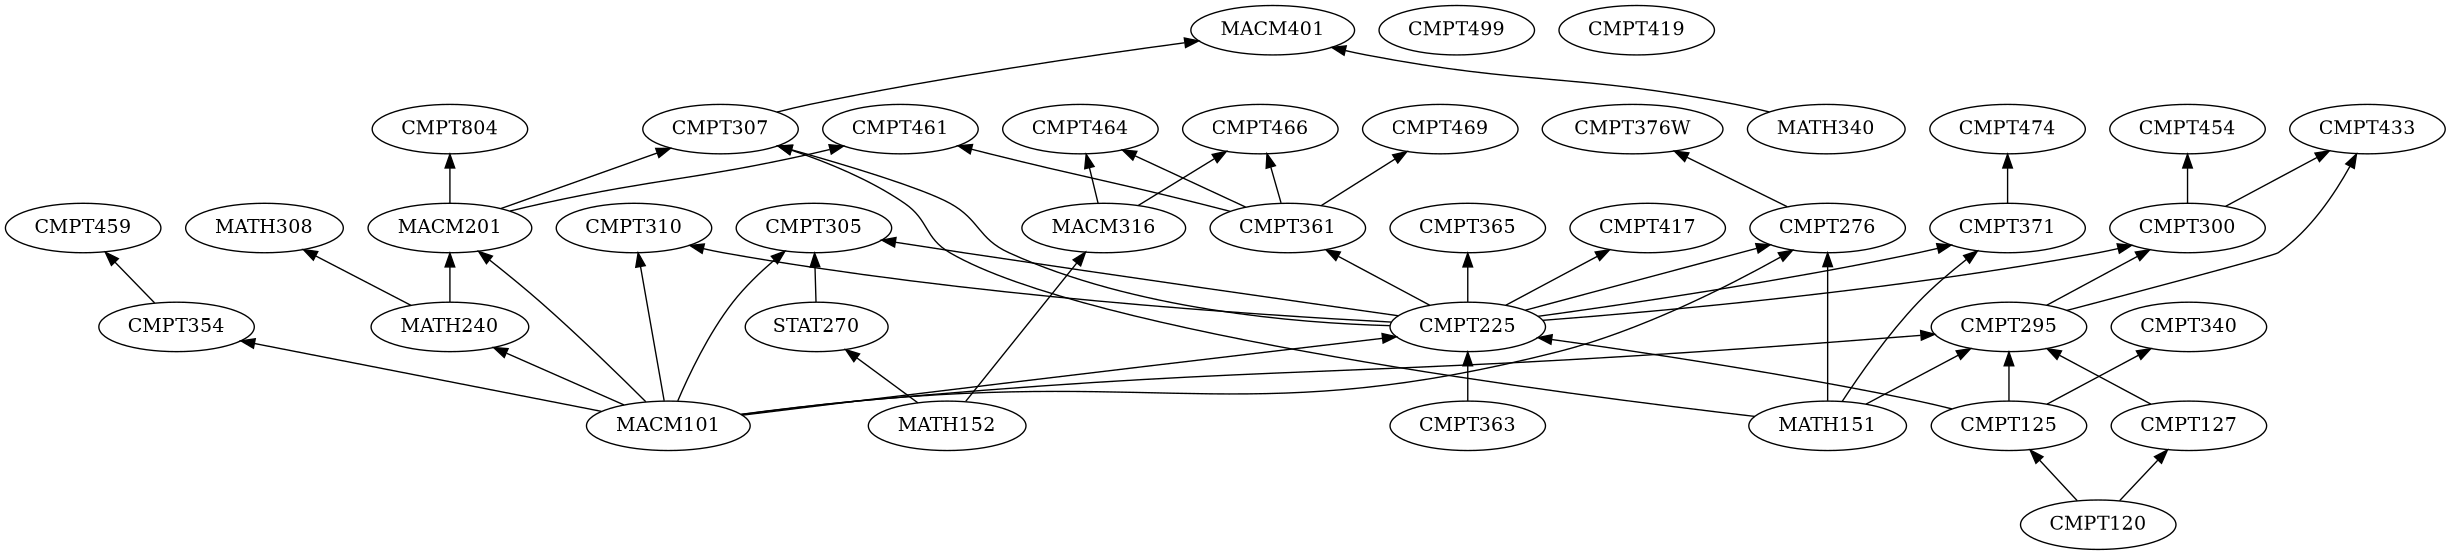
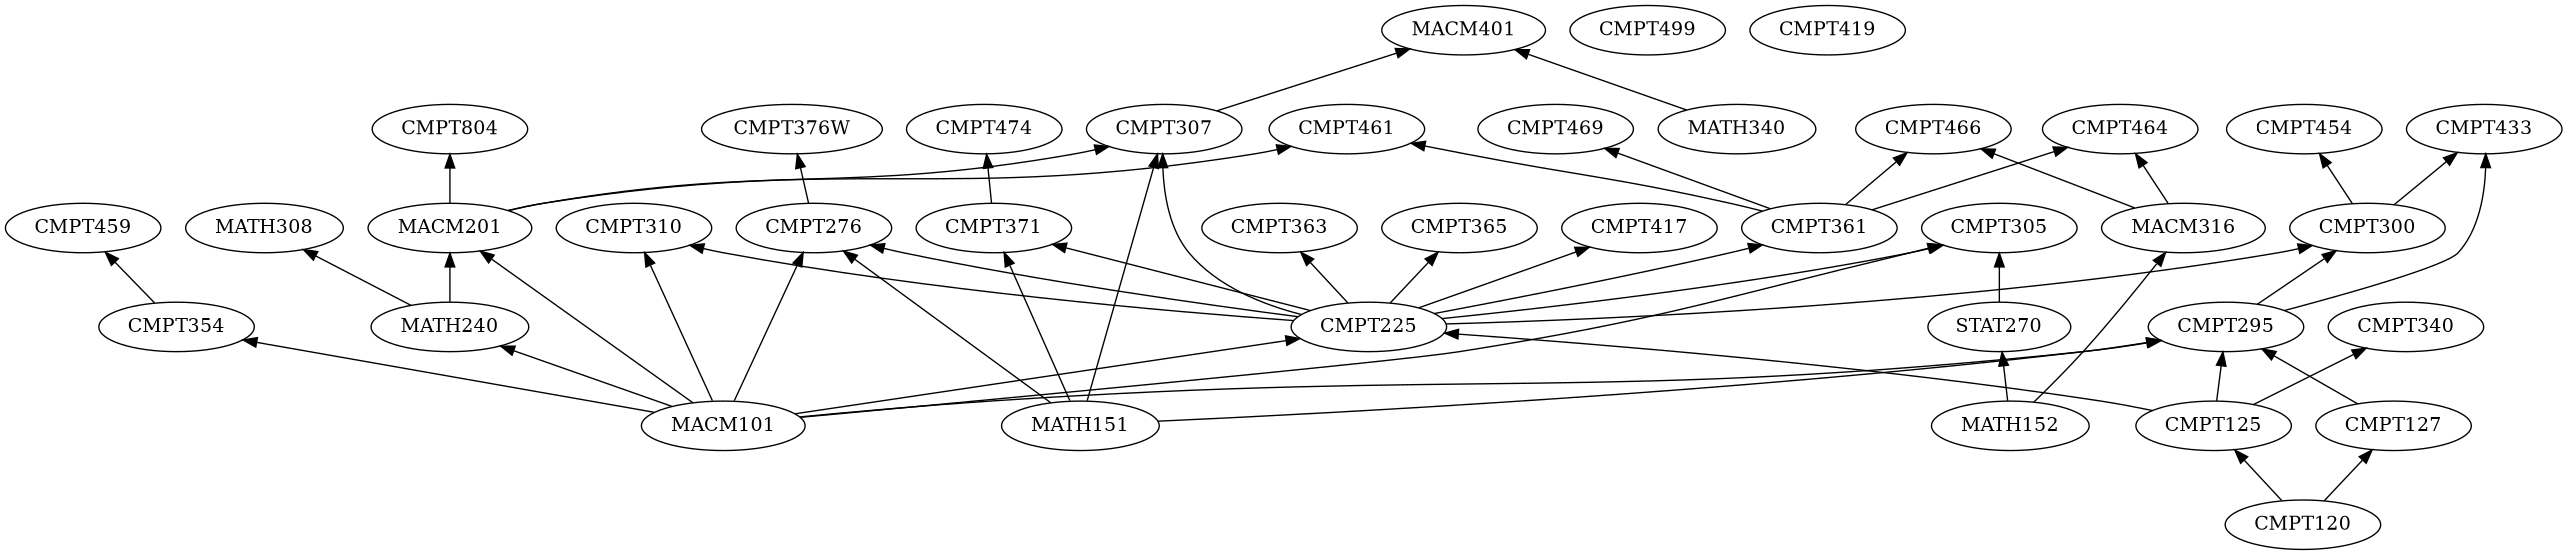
(1468, 387) -> (1329, 283)
